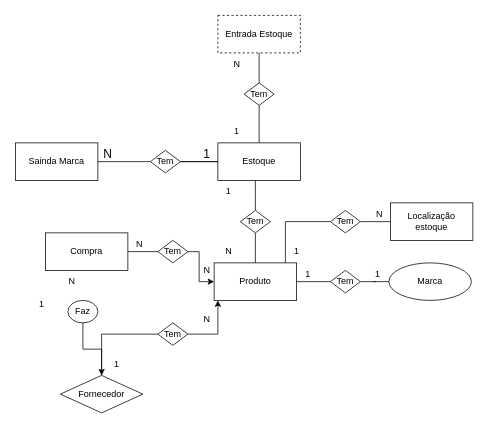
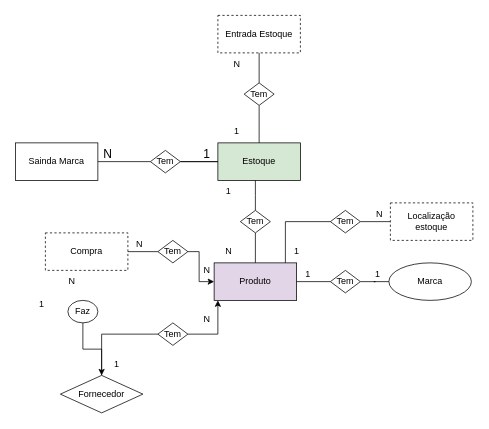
(259, 162) -> (259, 162)
(432, 222) -> (432, 222)
(87, 252) -> (87, 252)
(255, 282) -> (255, 282)
